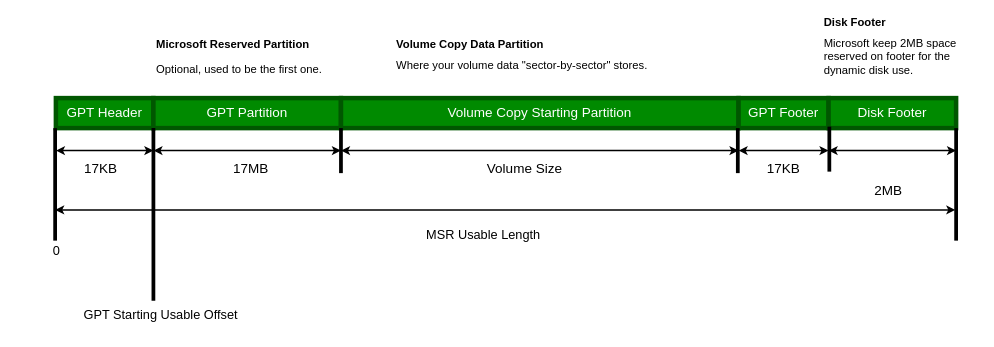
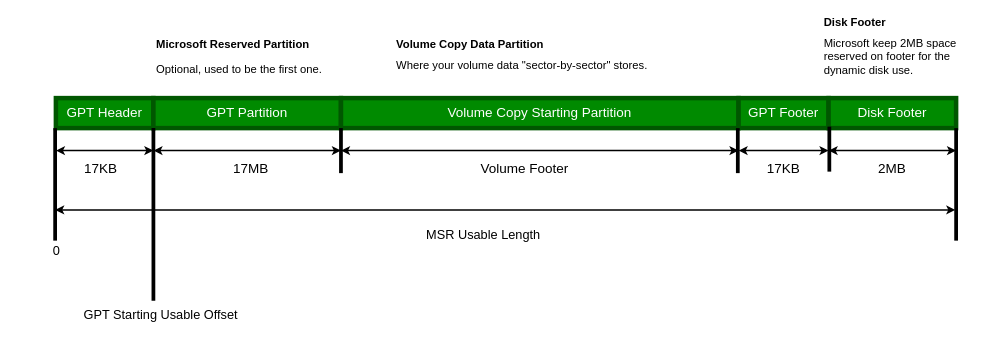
(525, 168) -> (525, 168)
(888, 191) -> (892, 168)
